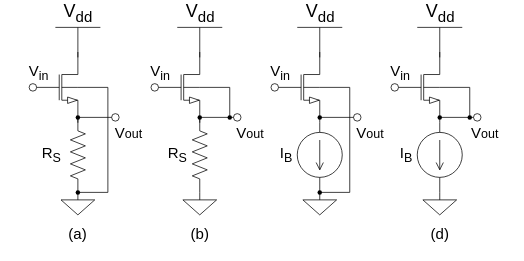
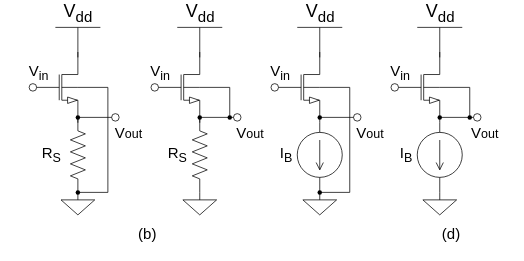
(78, 234) -> none
(200, 234) -> (147, 234)
(440, 234) -> (451, 234)
